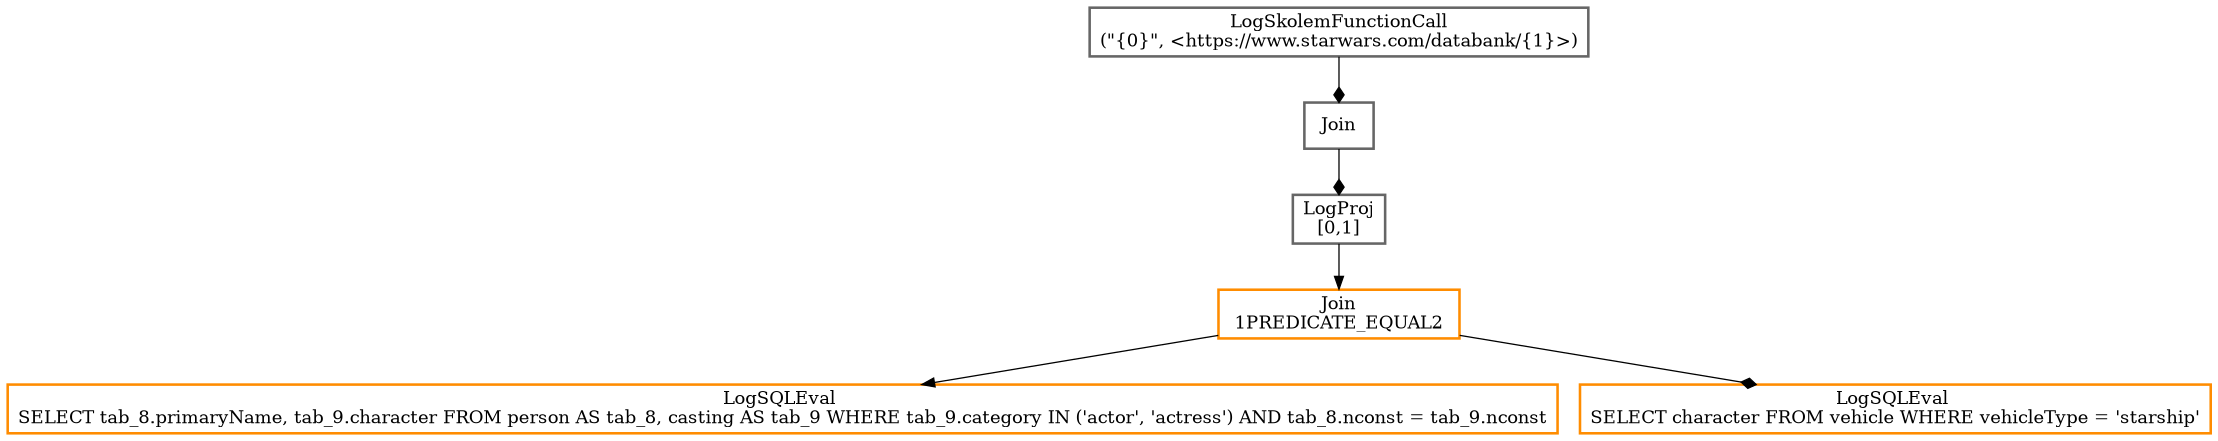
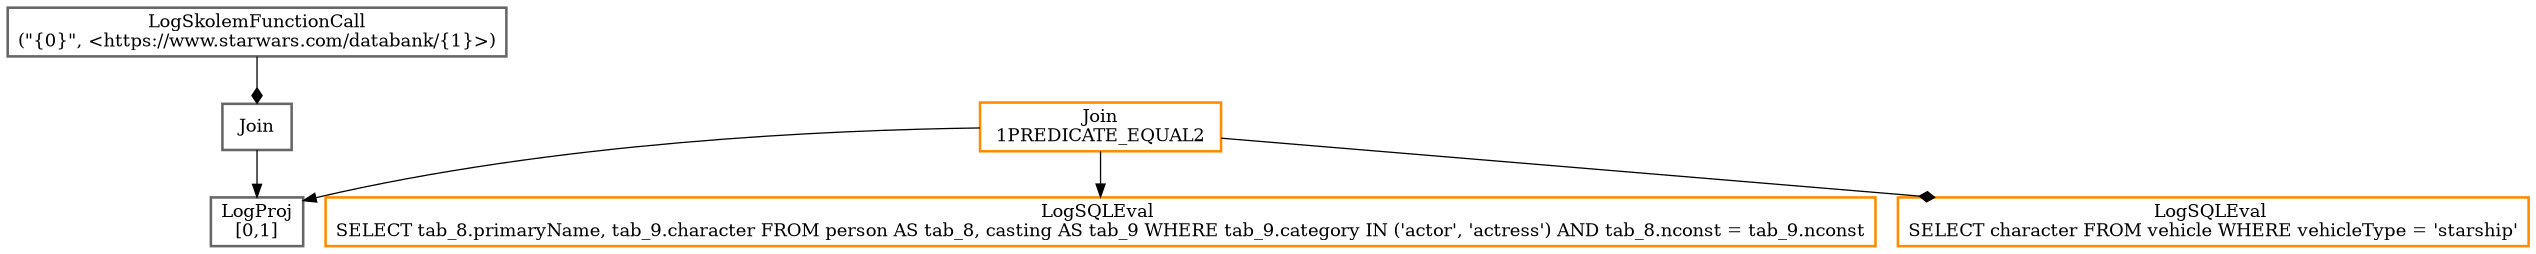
(1339, 164) -> (257, 167)
(1339, 260) -> (646, 146)
